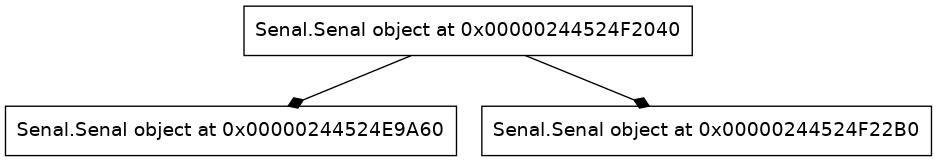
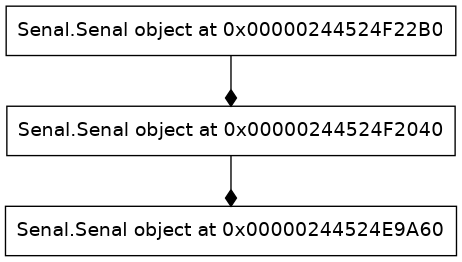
(579, 78) -> (231, 73)
